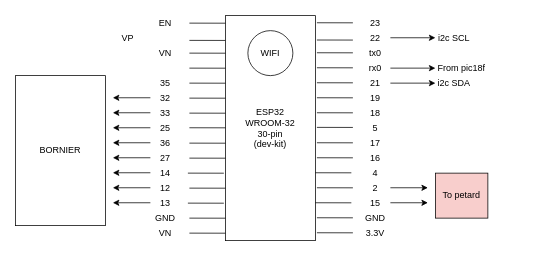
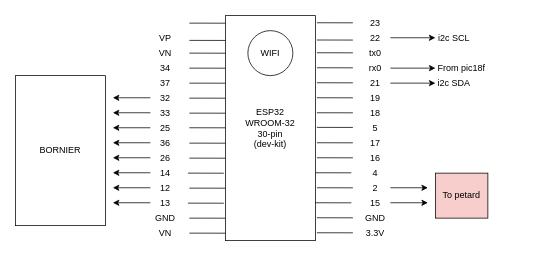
(165, 23) -> none
(128, 38) -> (165, 38)
none -> (165, 68)
(165, 83) -> (165, 83)
(165, 158) -> (165, 158)
